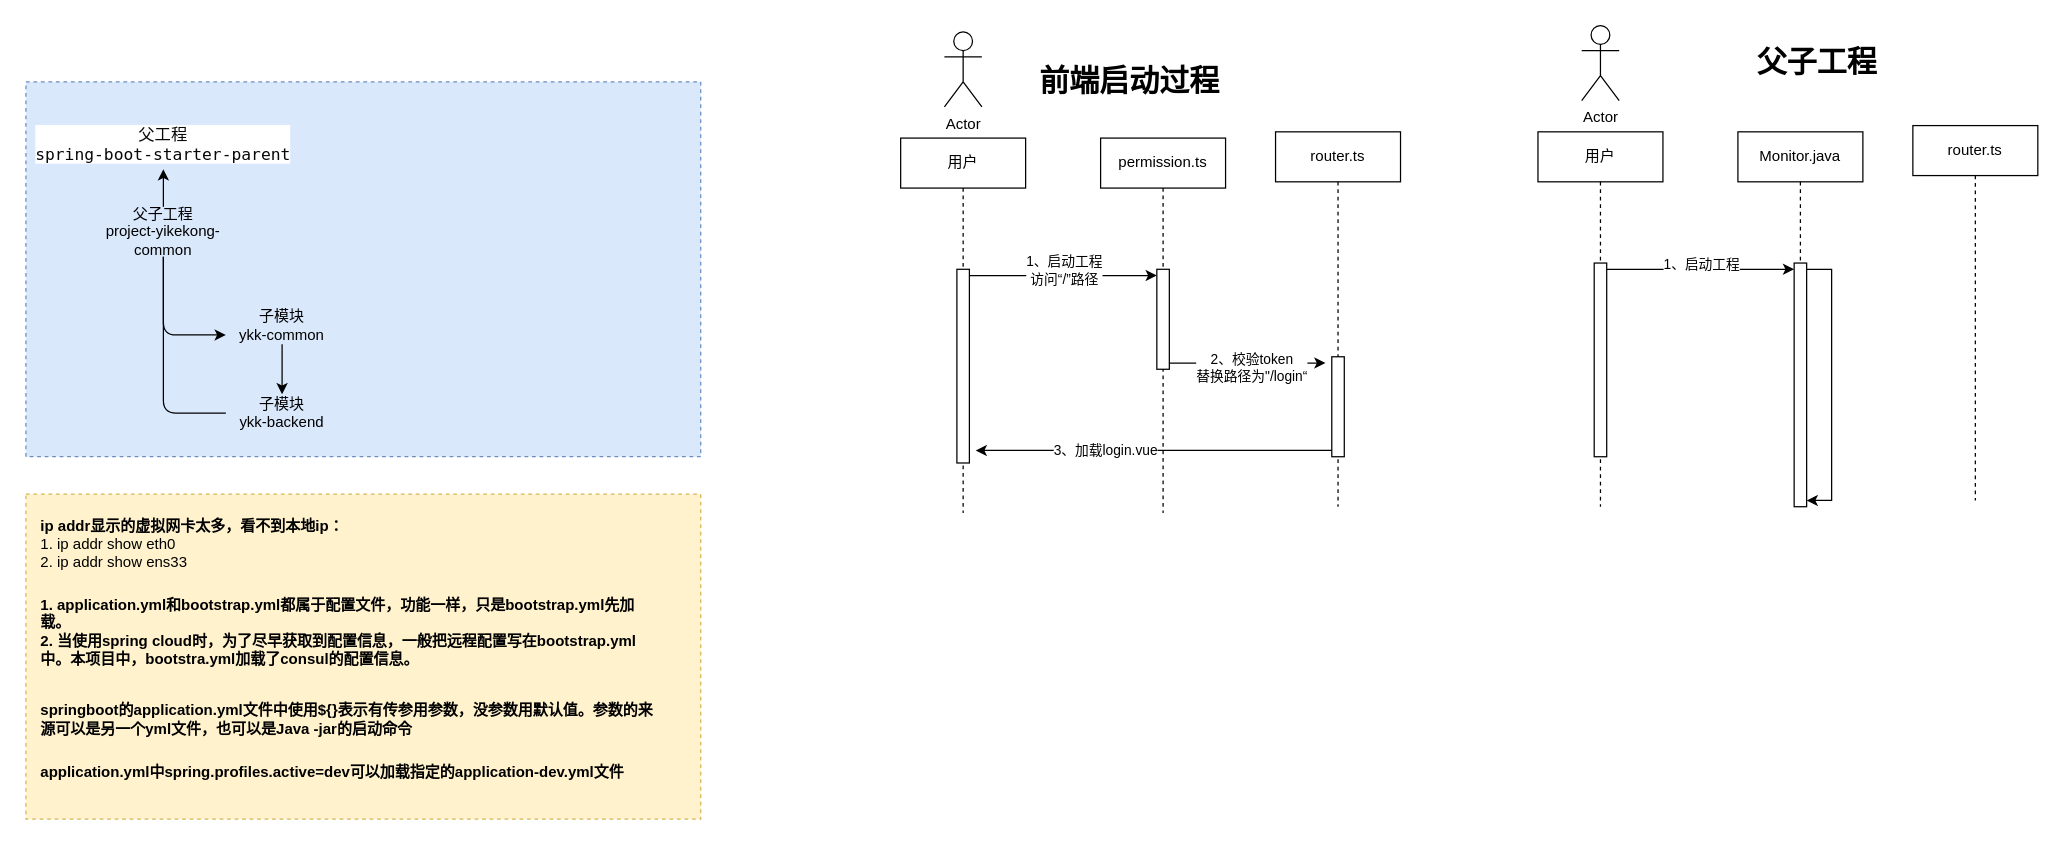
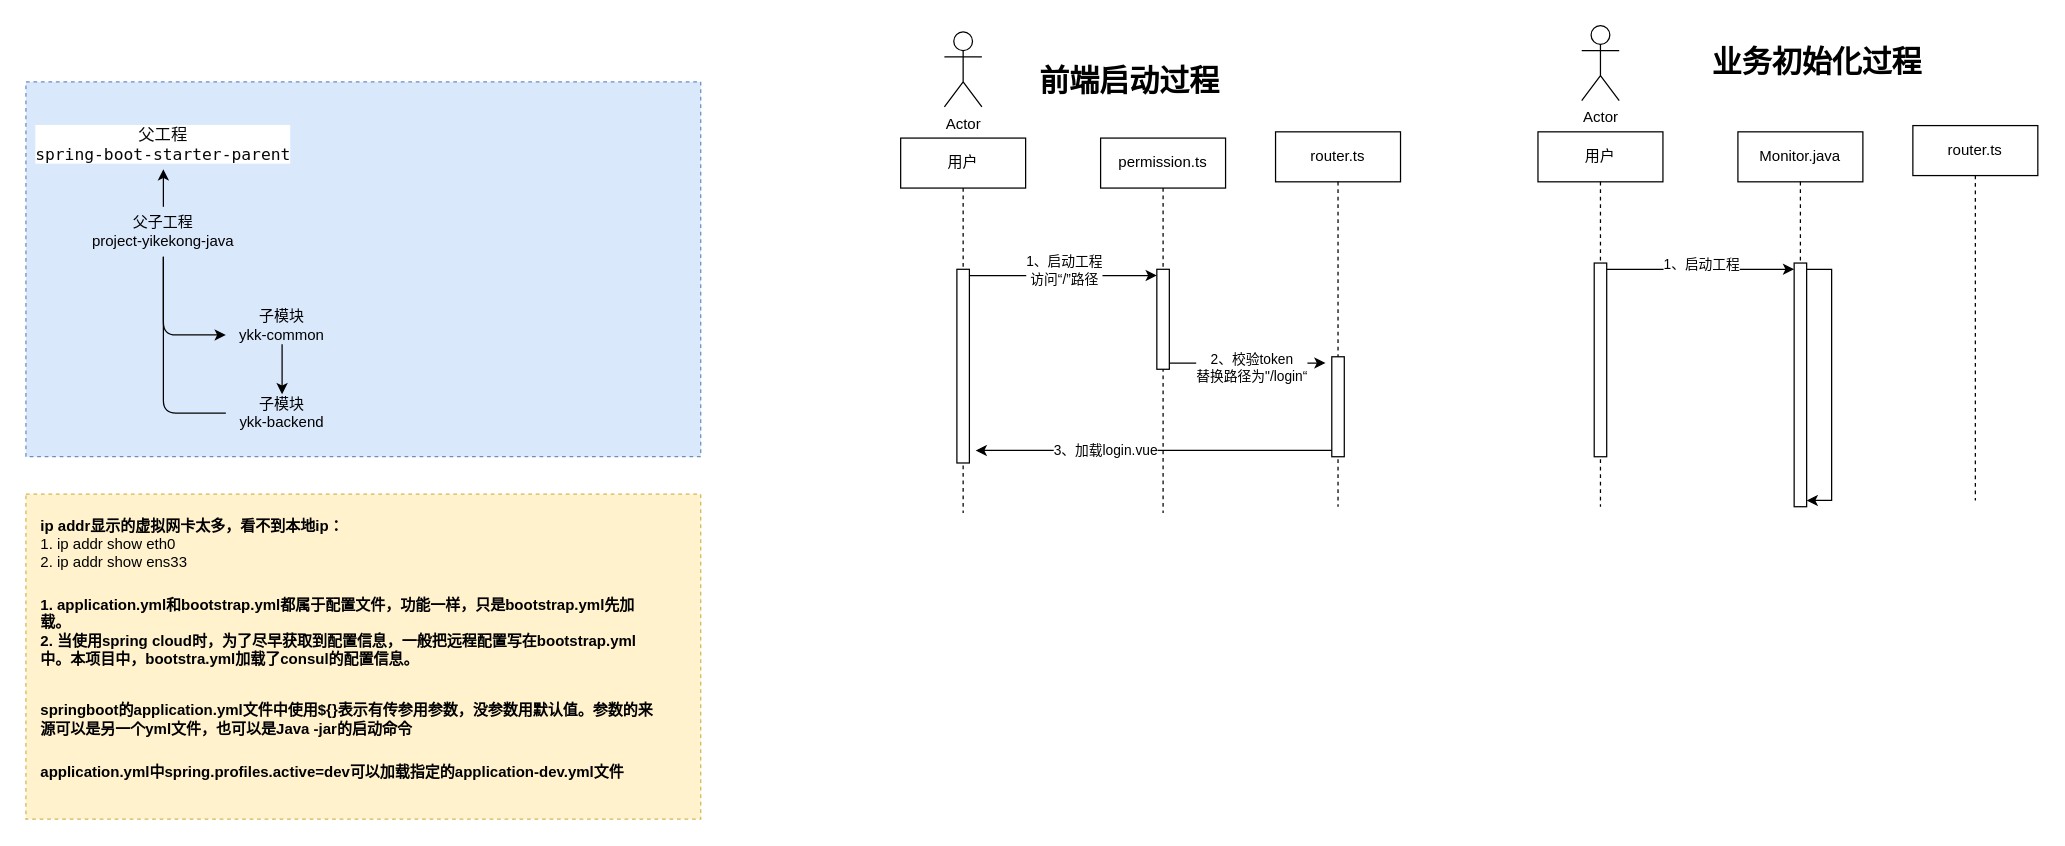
(1818, 63) -> (1818, 63)
(163, 232) -> (163, 232)
